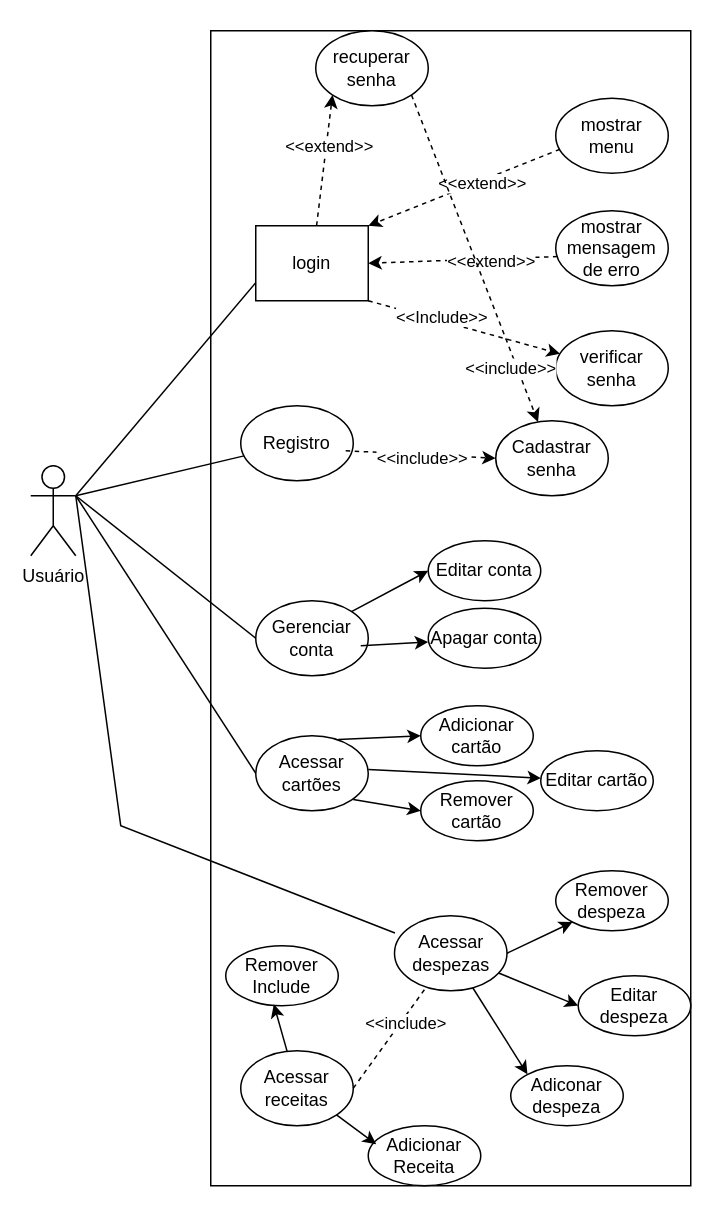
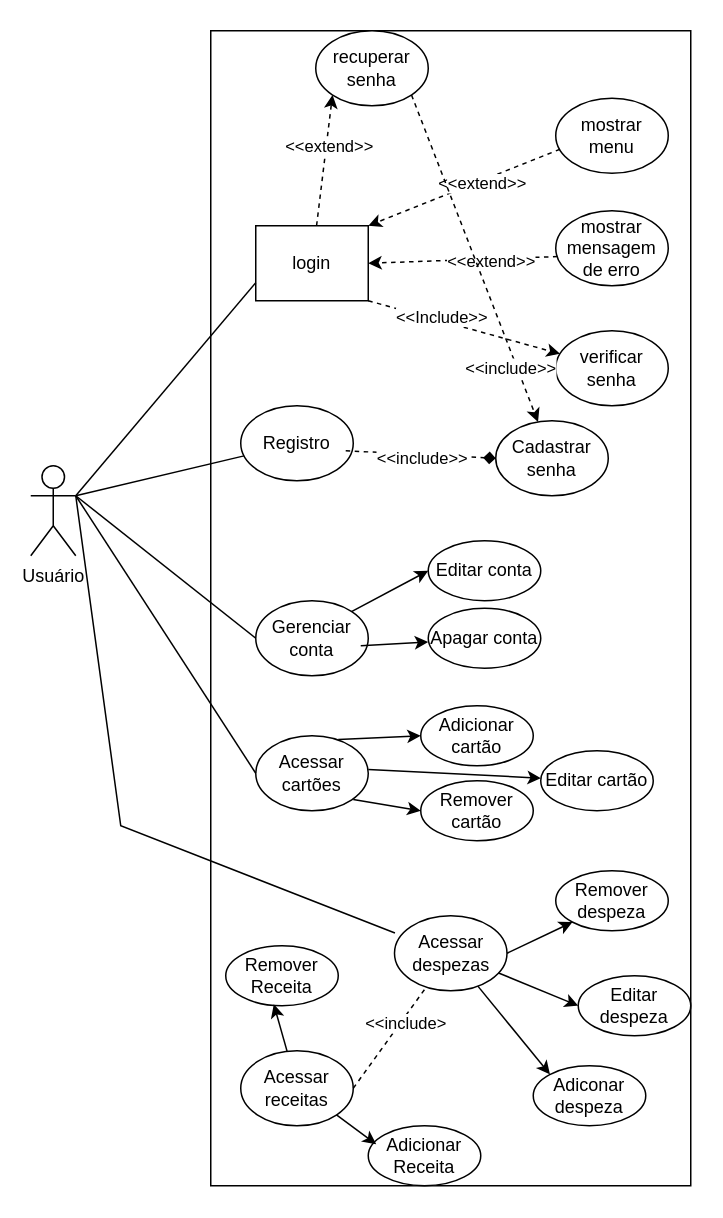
(484, 458) -> (483, 458)
(282, 976) -> (282, 976)
(567, 1096) -> (590, 1096)
